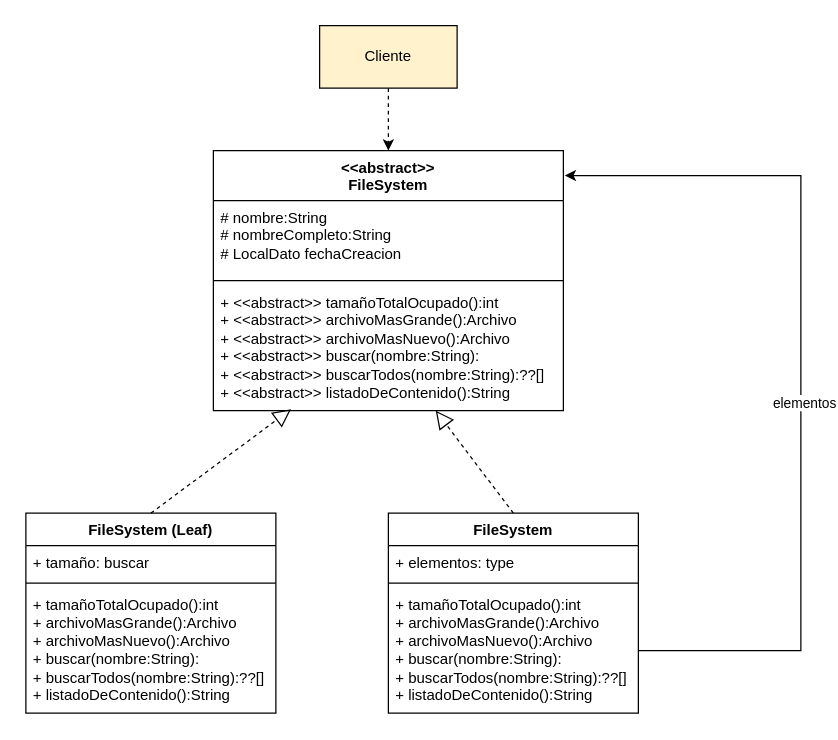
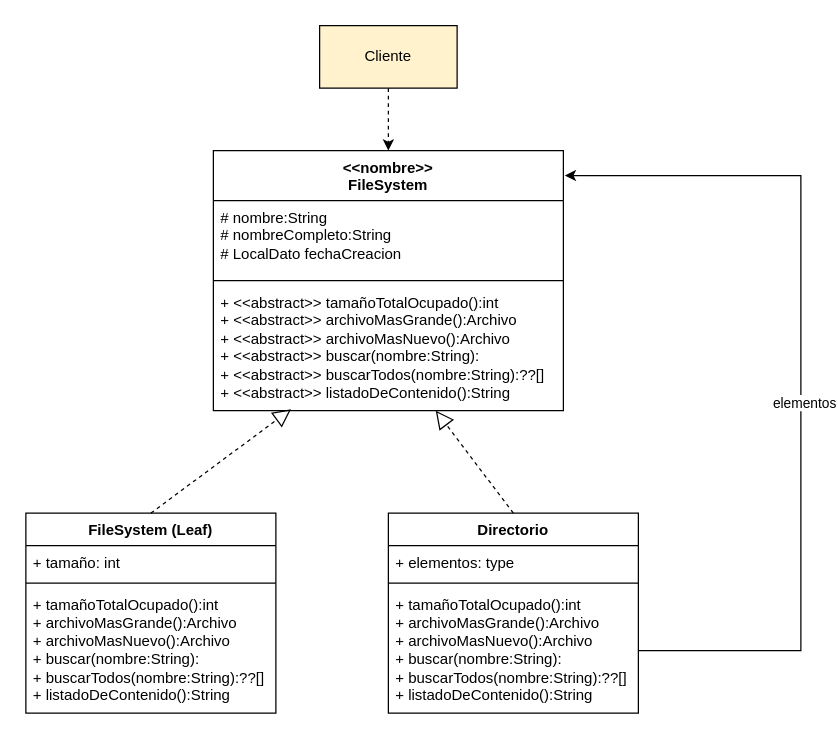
(388, 177) -> (388, 177)
(513, 531) -> (513, 531)
(94, 563) -> (80, 563)
